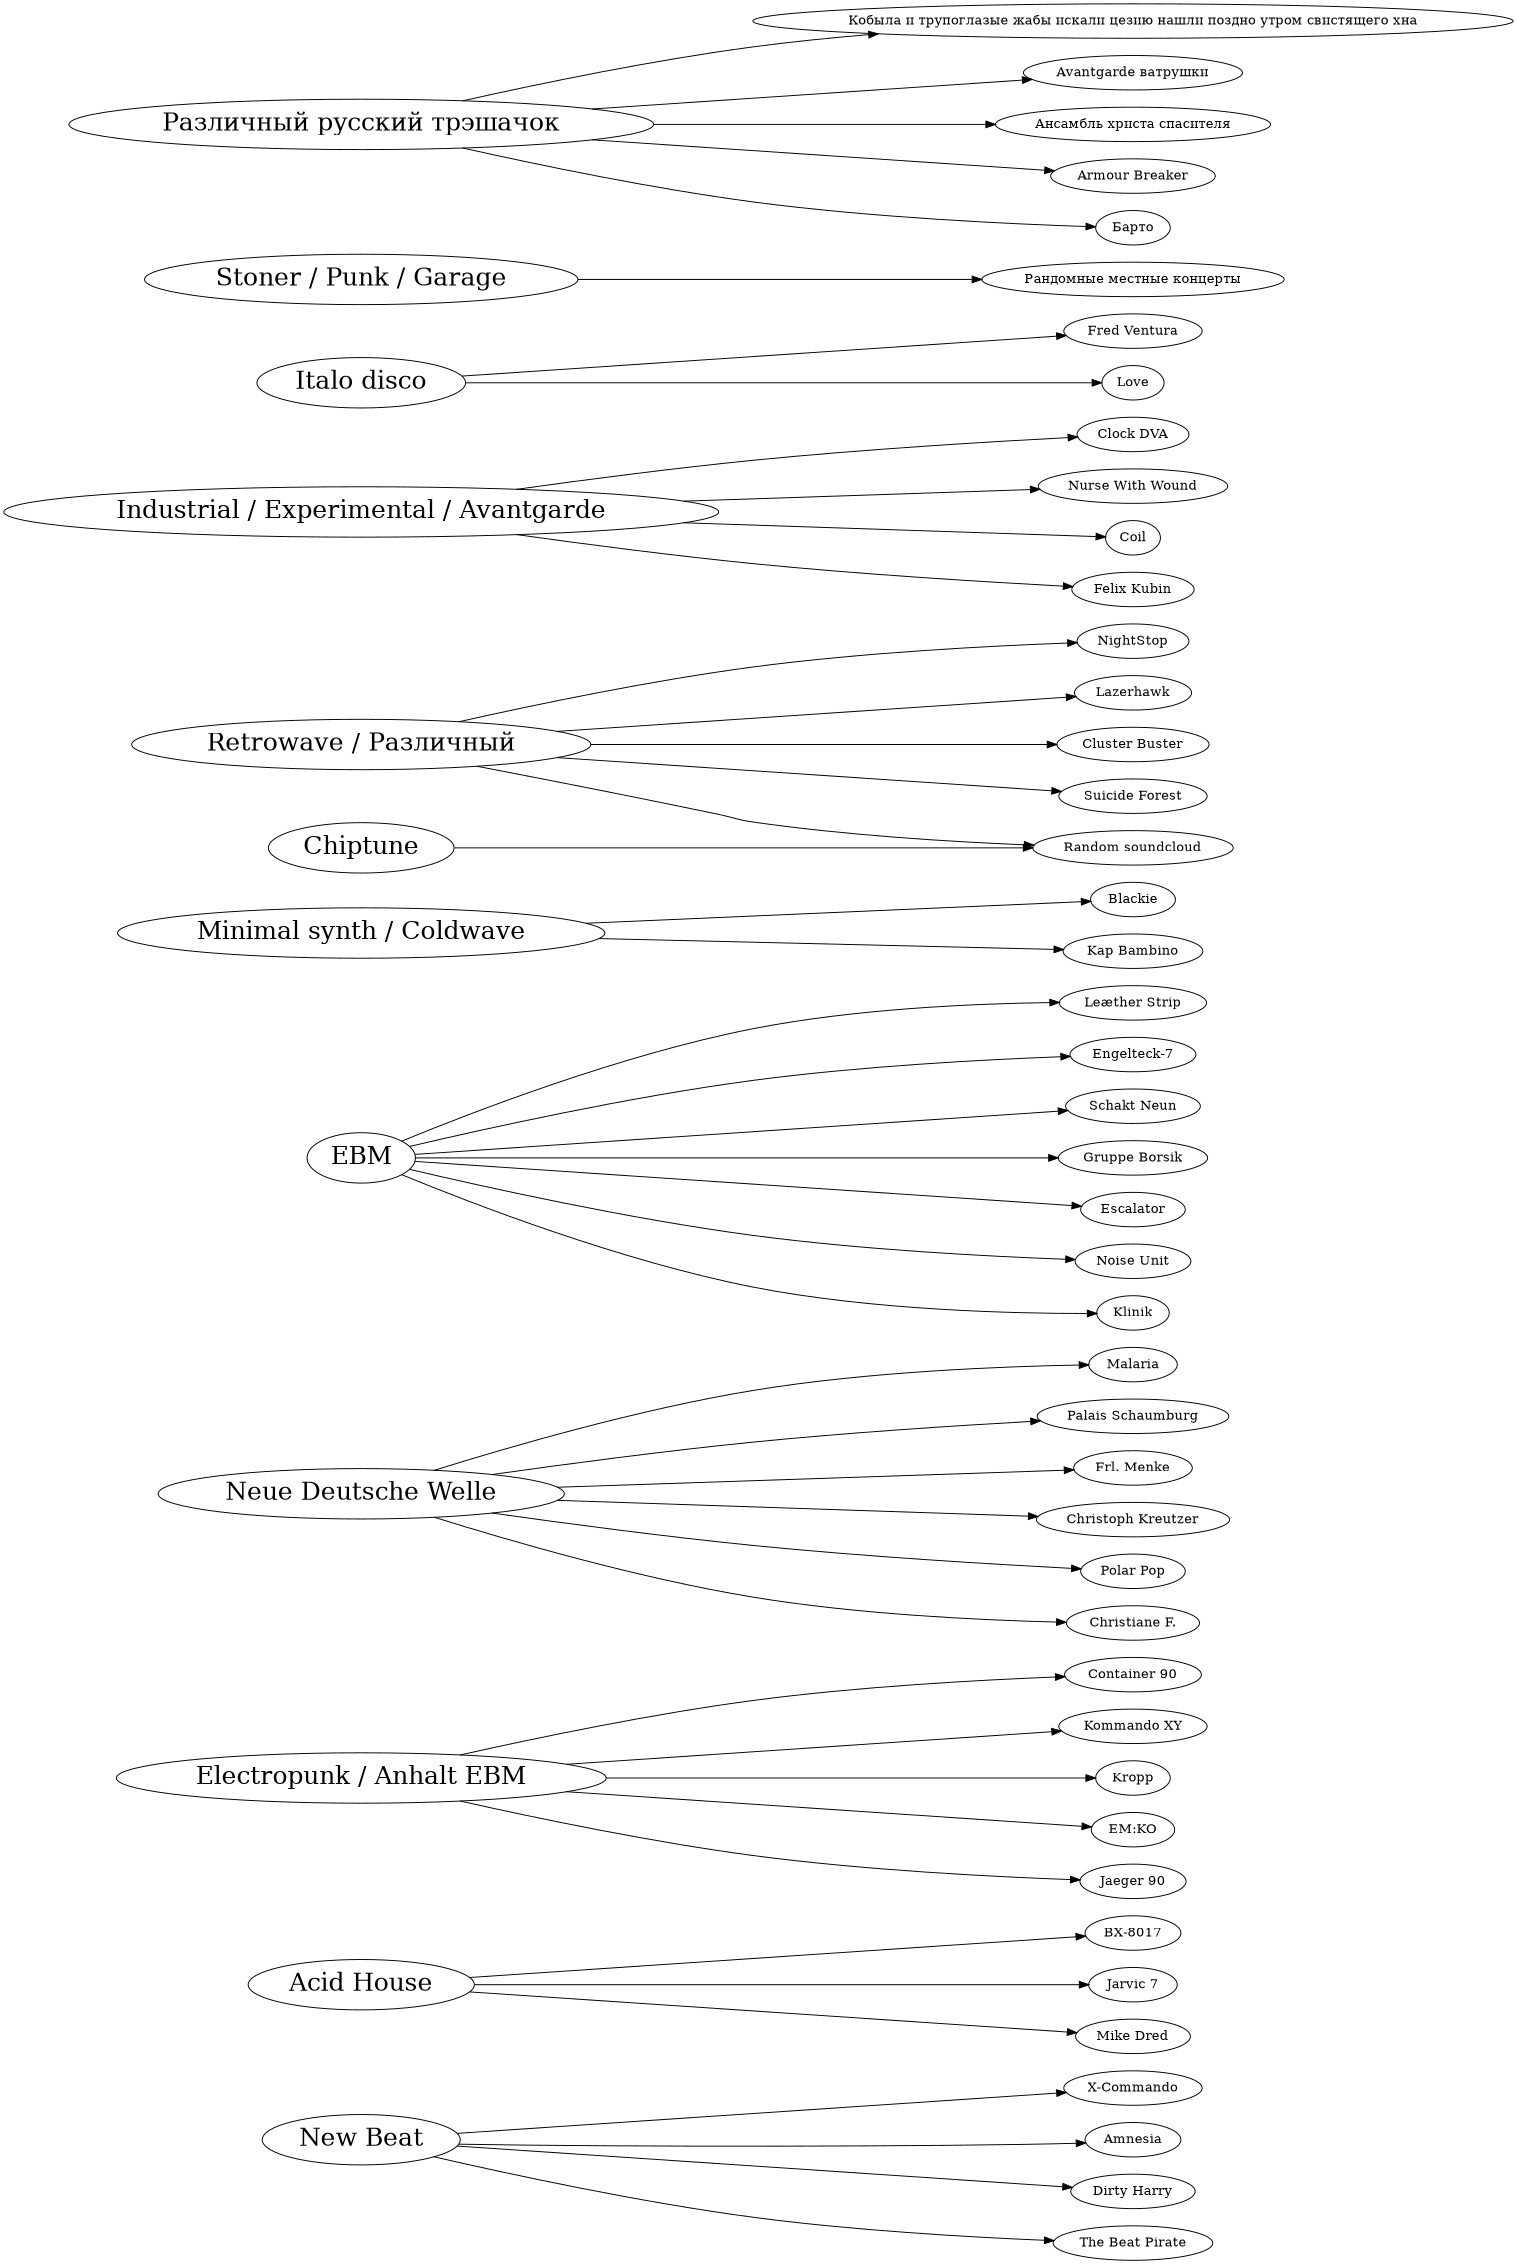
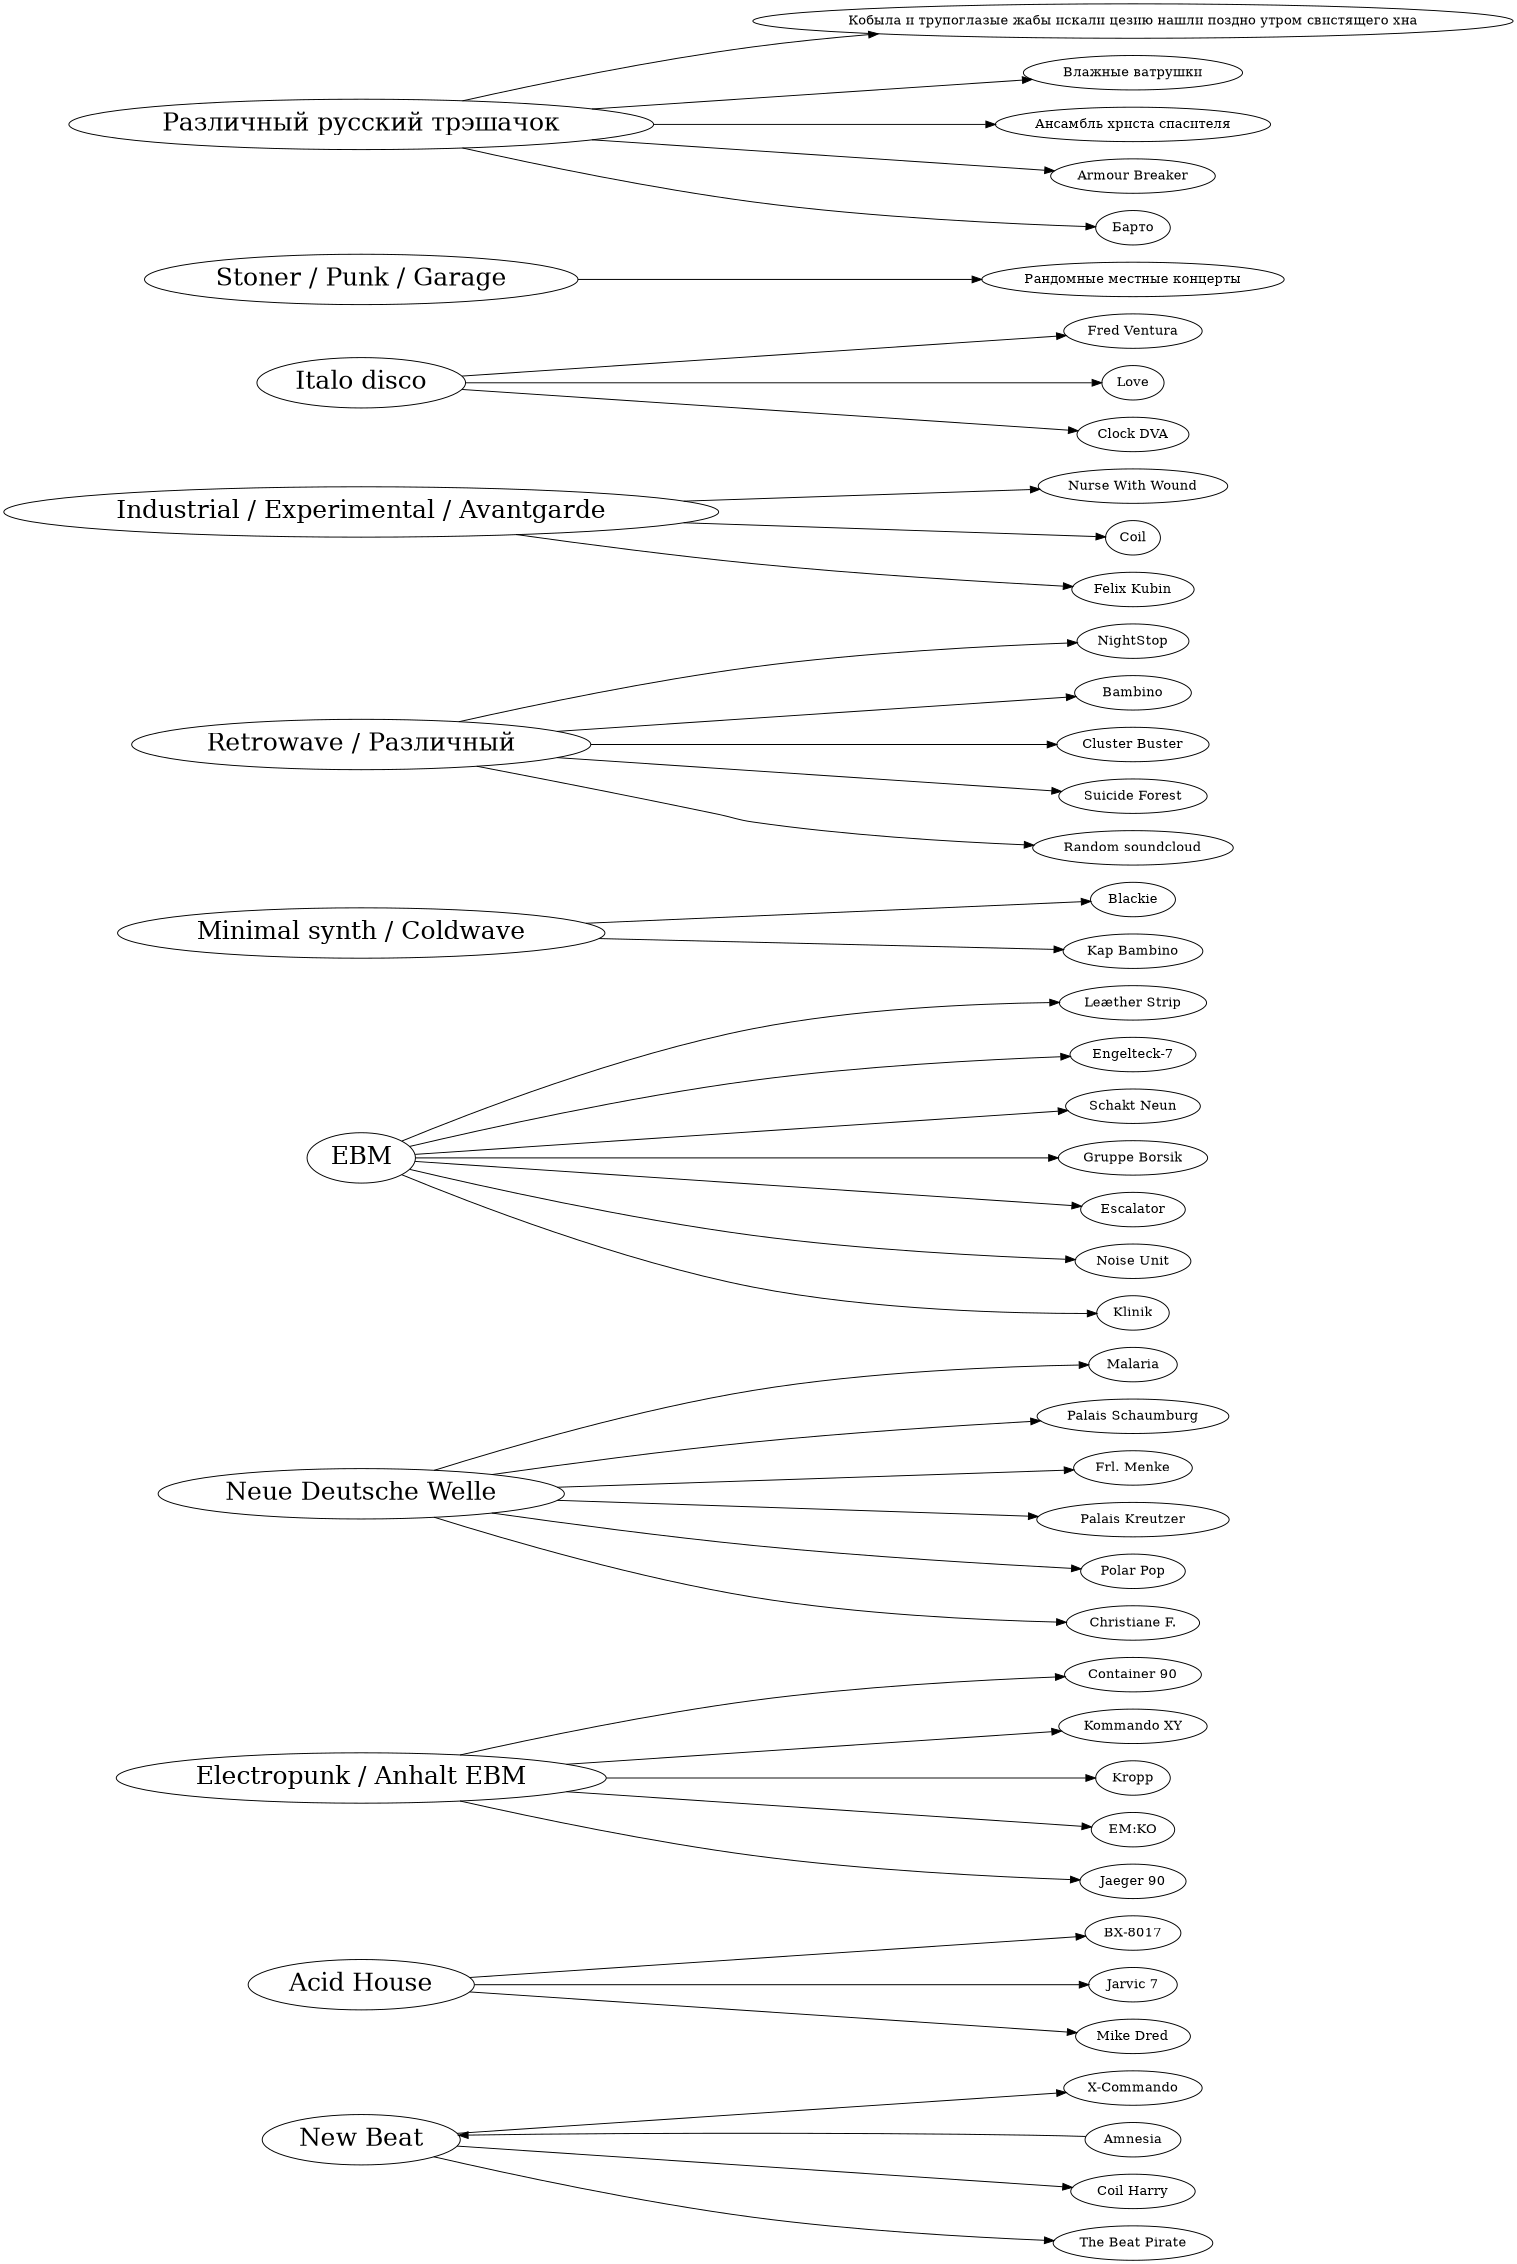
(1133, 73) -> (1133, 73)
(791, 457) -> (765, 410)
(1133, 693) -> (1133, 693)
(361, 848) -> none
(1133, 1520) -> (1133, 1520)
(767, 2146) -> (777, 2133)
(1133, 2191) -> (1133, 2191)
